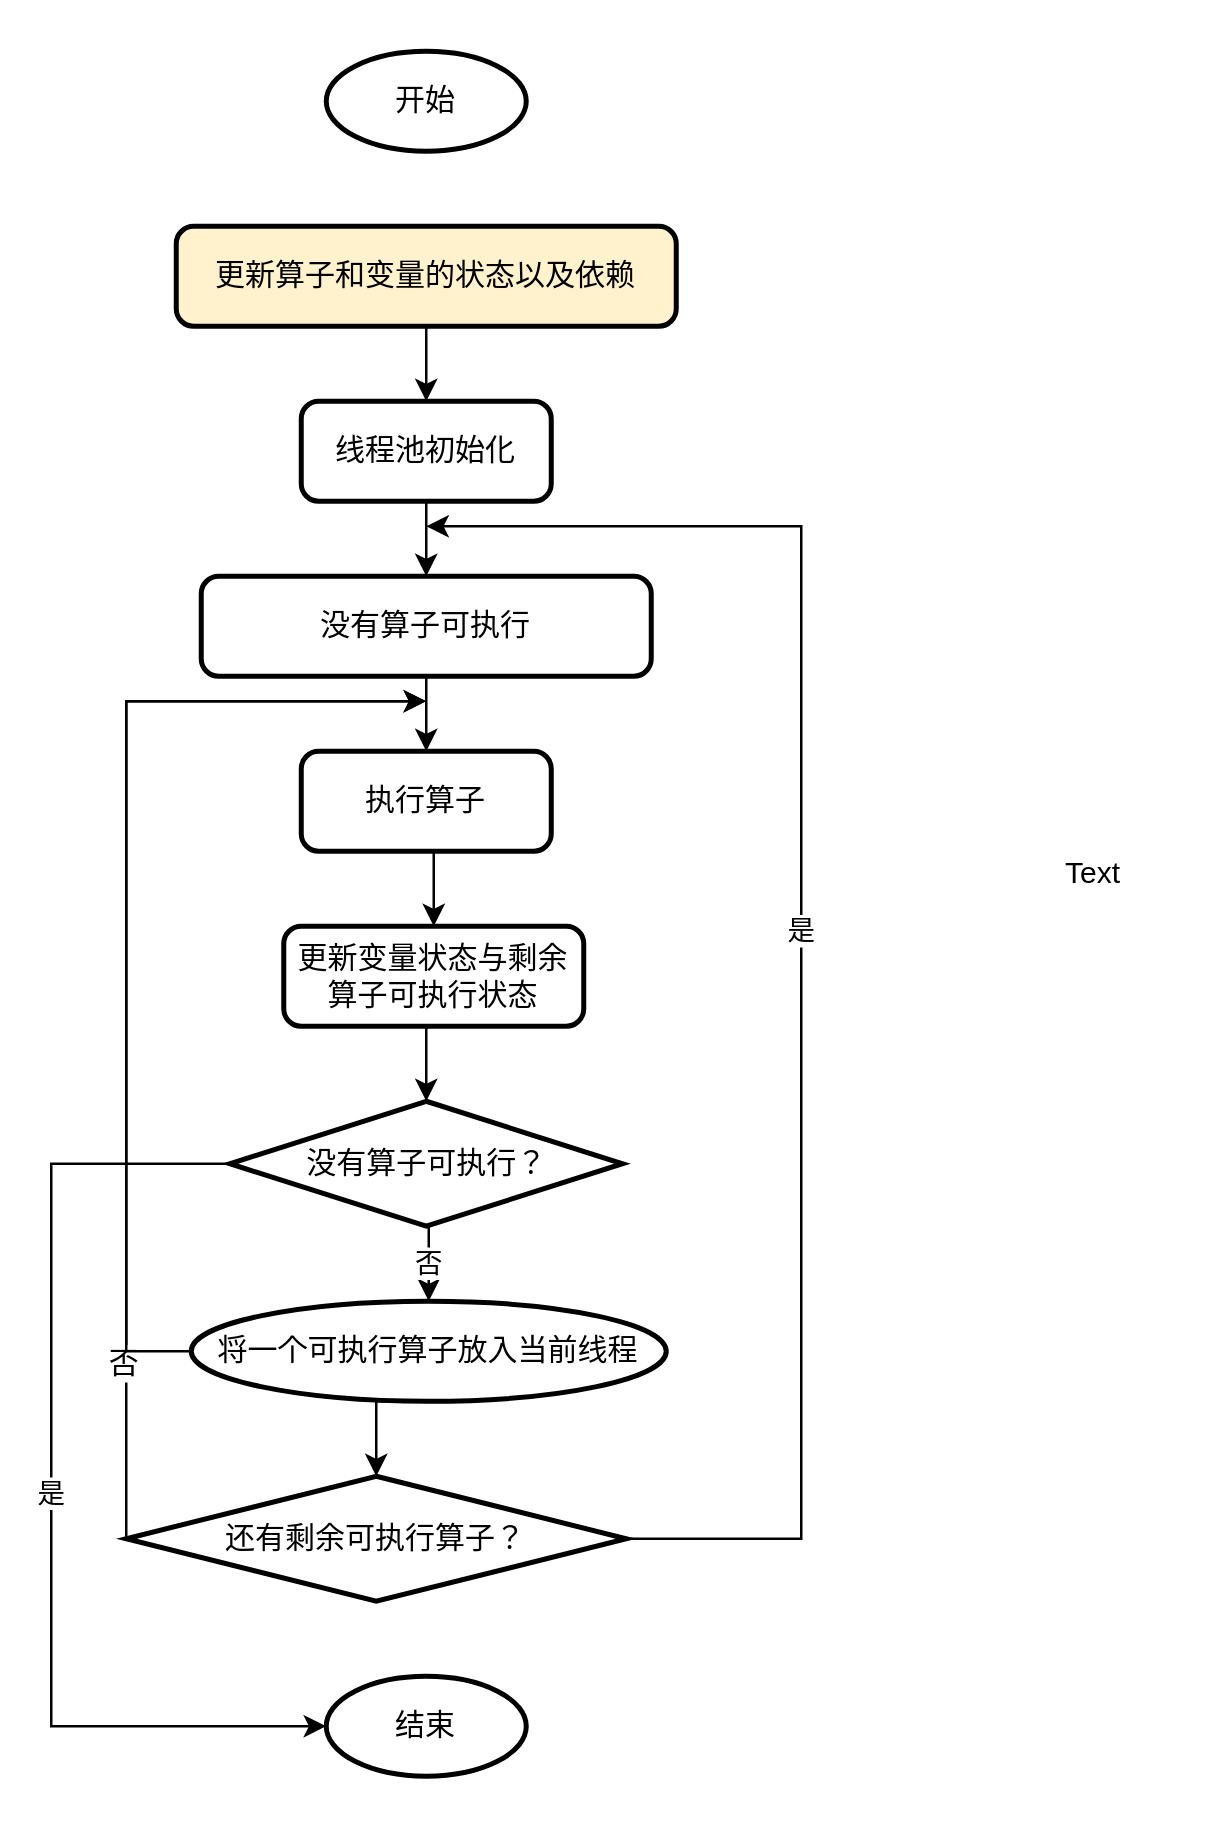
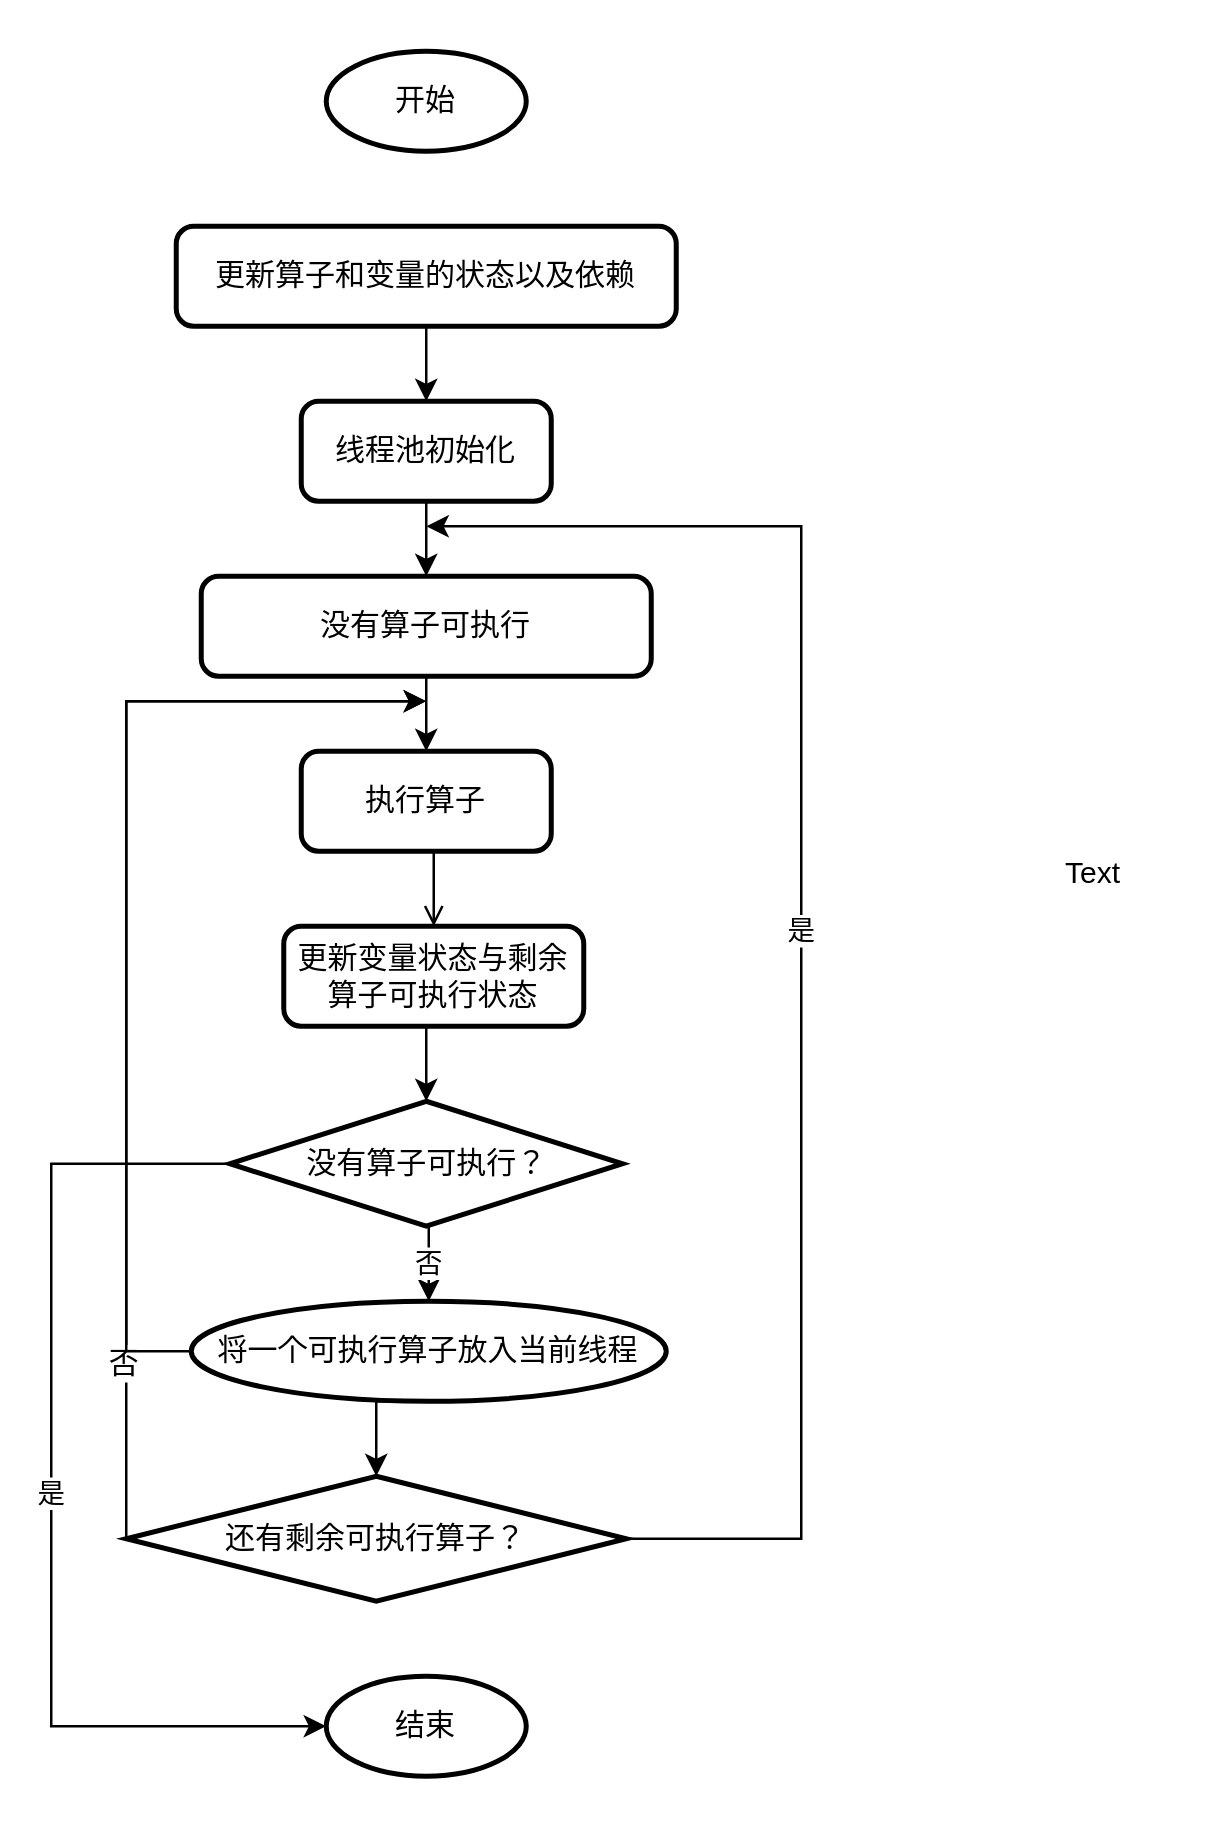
(426, 276) -> (426, 276)
(434, 908) -> (434, 912)
